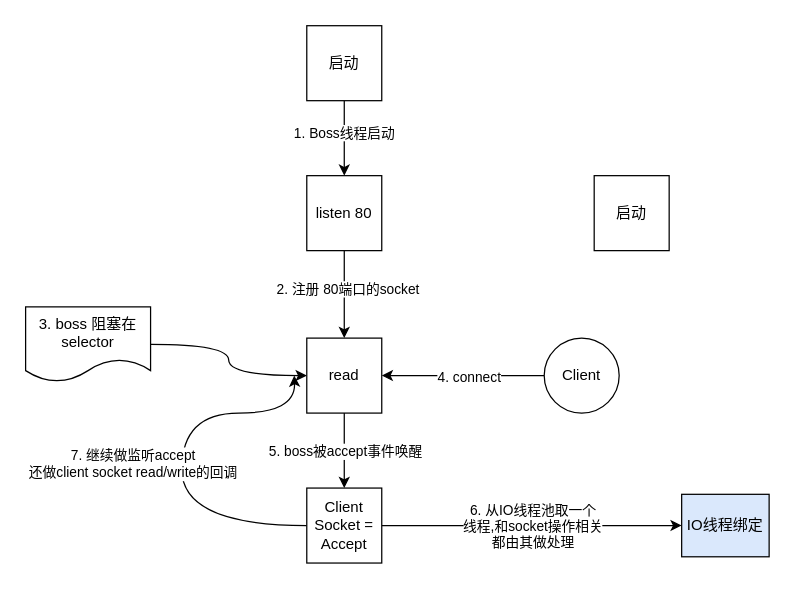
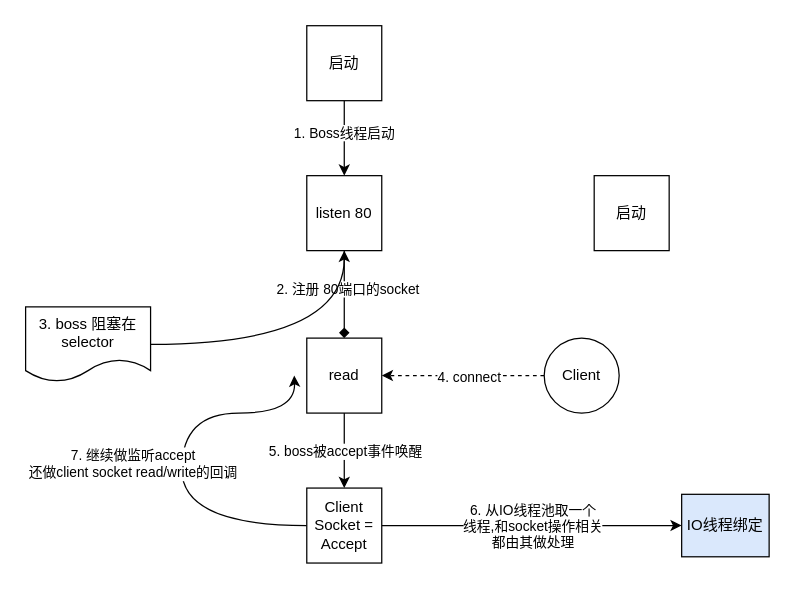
(344, 328) -> (344, 327)
(232, 366) -> (268, 332)
(414, 376) -> (414, 376)
